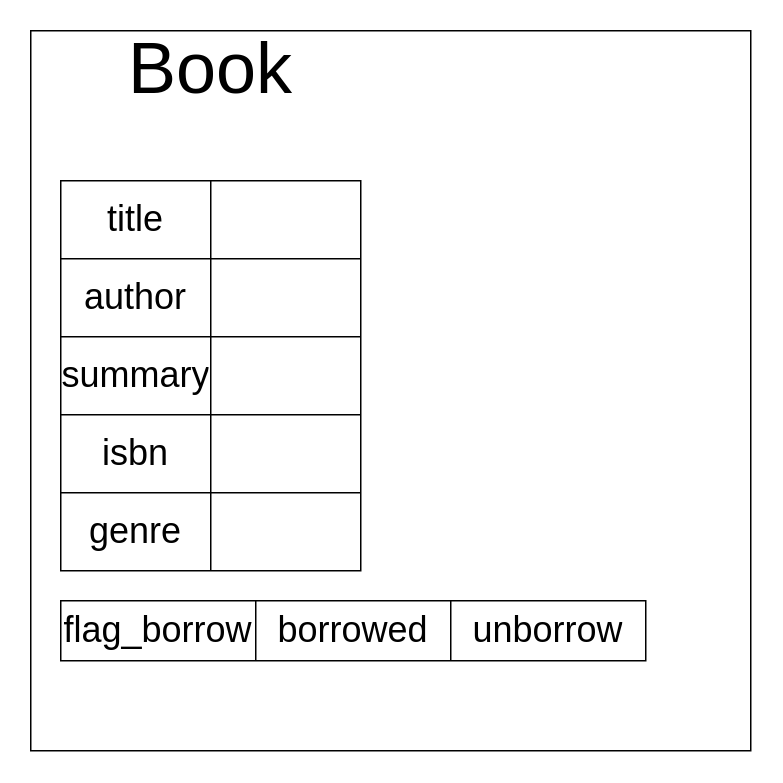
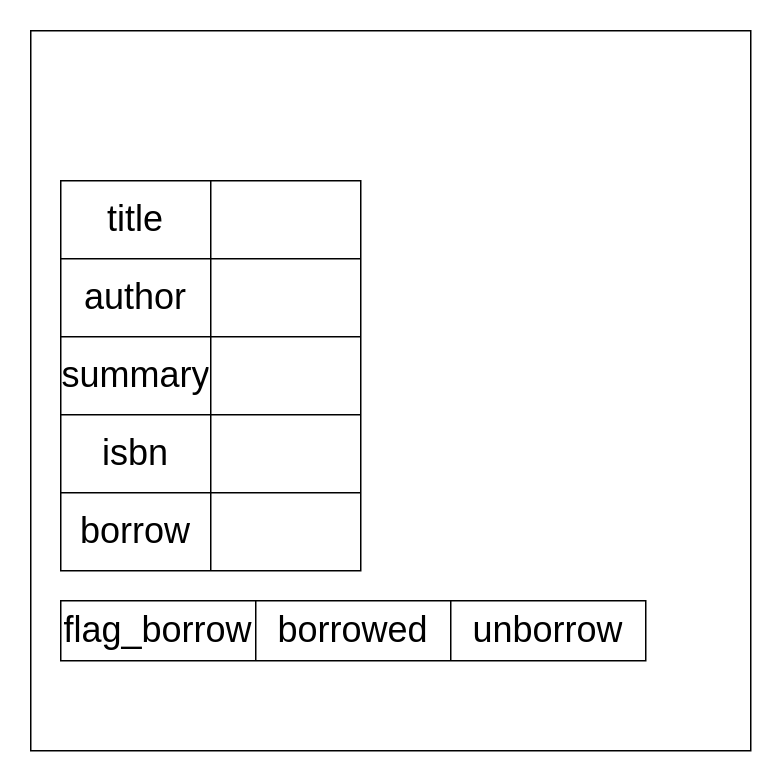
(211, 68) -> none
(136, 532) -> (136, 532)
